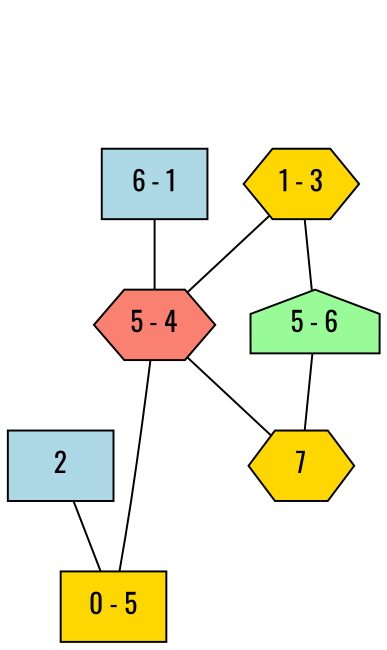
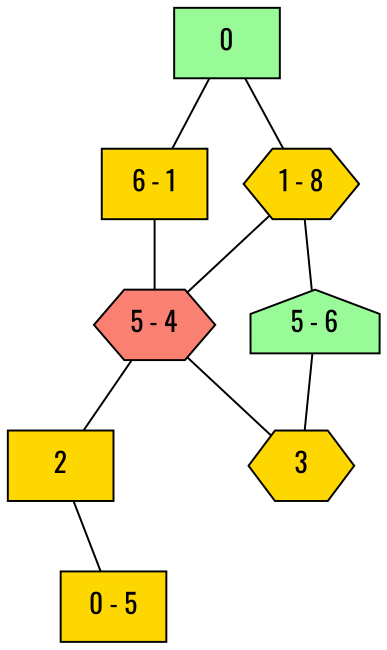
none -> (227, 43)
(155, 184) -> (155, 184)
(301, 184) -> (301, 184)
(61, 466) -> (61, 466)
(136, 466) -> (107, 395)
(301, 466) -> (301, 466)
